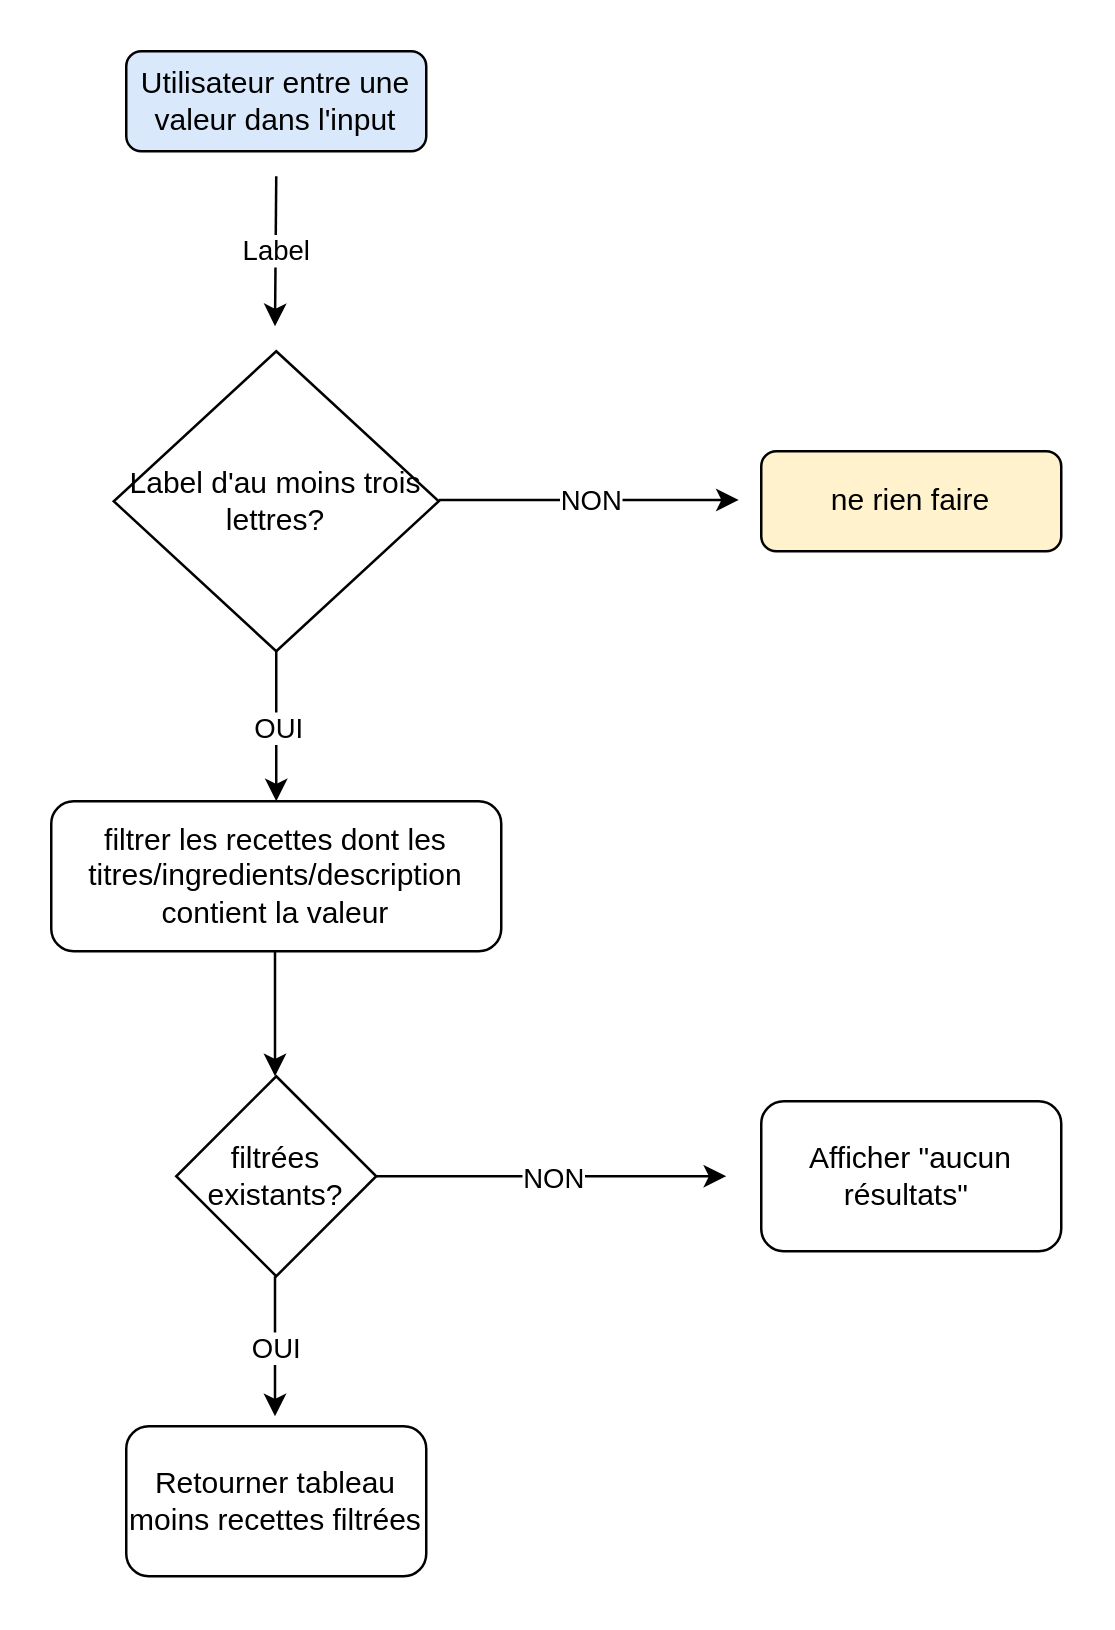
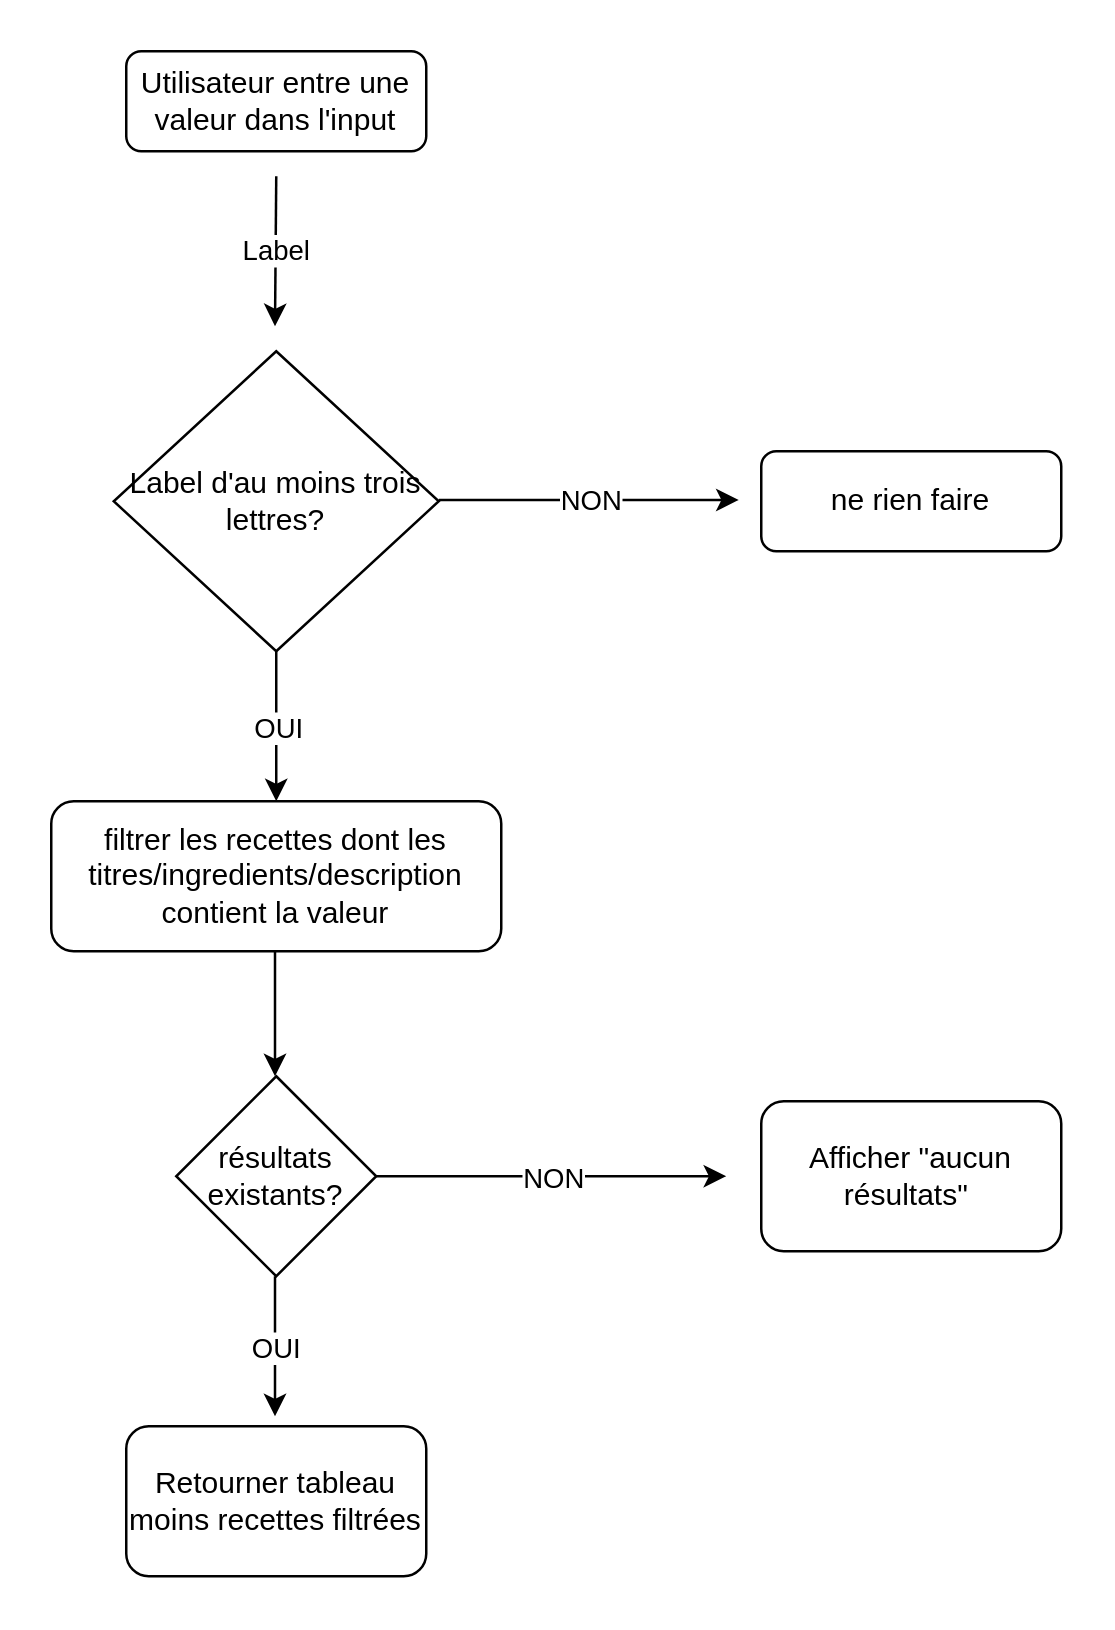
(276, 101) -> (276, 101)
(911, 501) -> (911, 501)
(276, 1176) -> (276, 1176)
